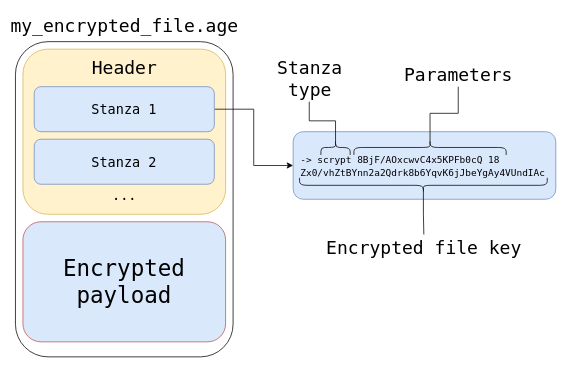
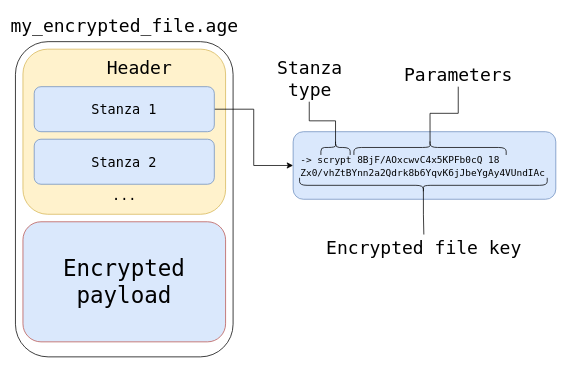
(124, 68) -> (139, 68)
